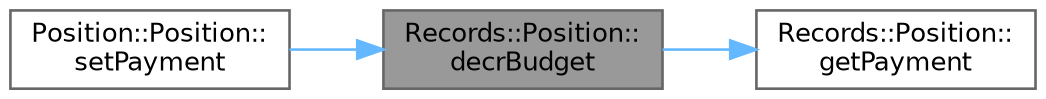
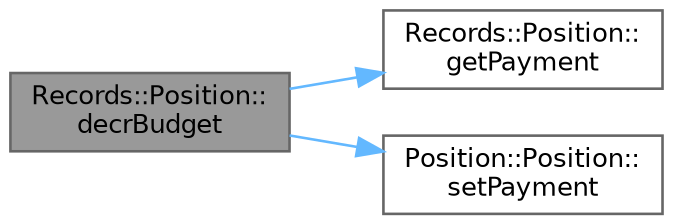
(323, 50) -> (323, 141)
